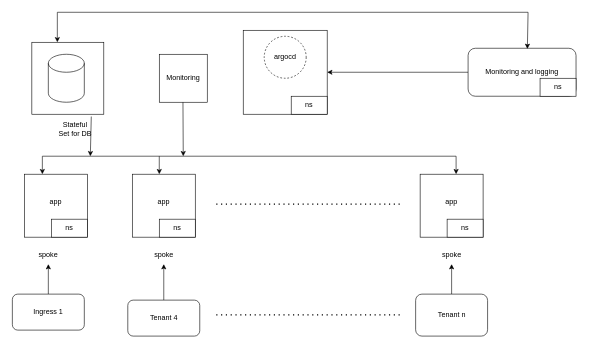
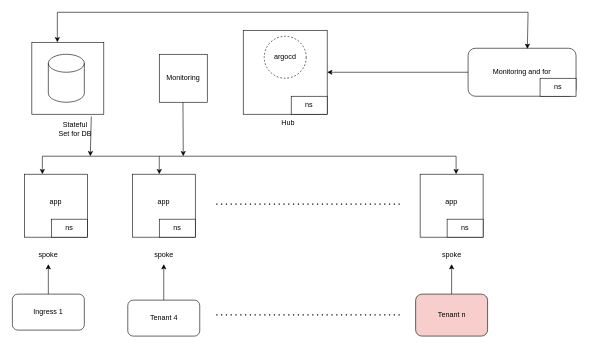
(522, 72) -> (522, 72)
none -> (288, 123)
(452, 315) -> (452, 315)
